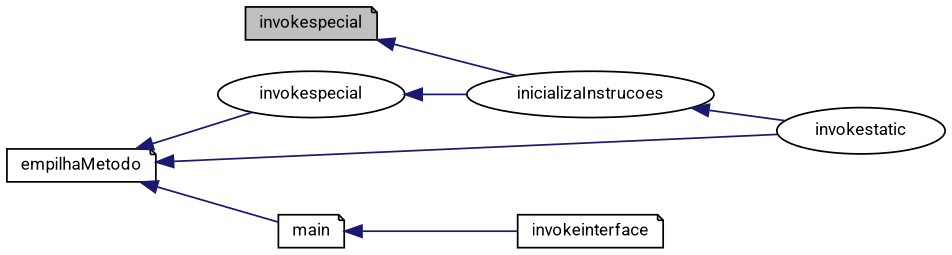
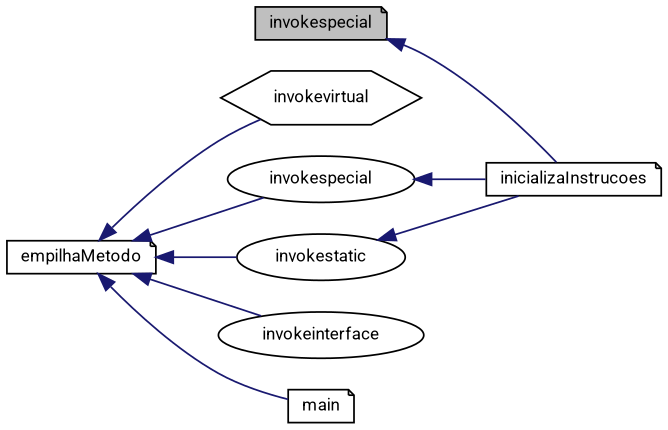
(590, 94) -> (574, 179)
none -> (321, 98)
(747, 115) -> (457, 215)
(440, 231) -> (205, 298)
(590, 231) -> (321, 335)
